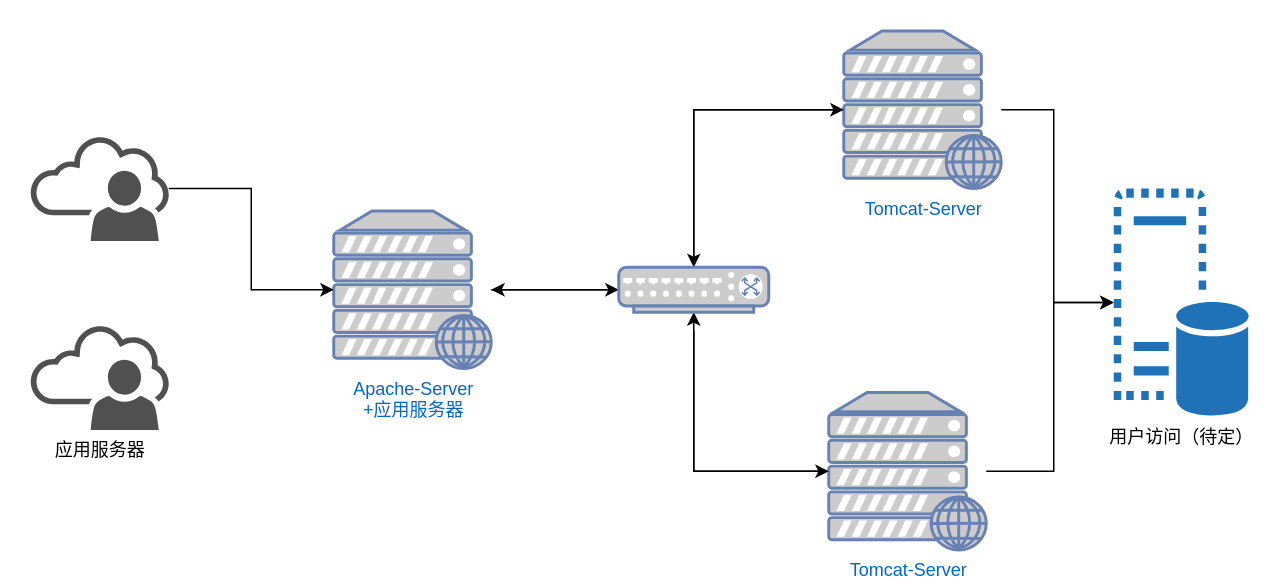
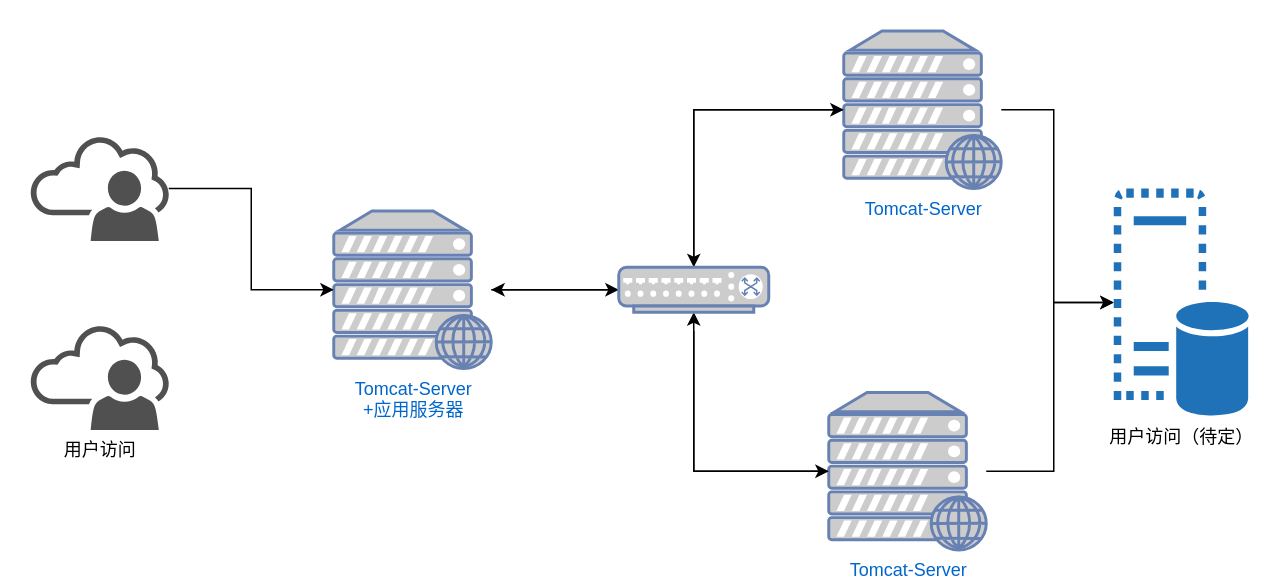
(414, 400) -> (414, 400)
(101, 451) -> (101, 451)
